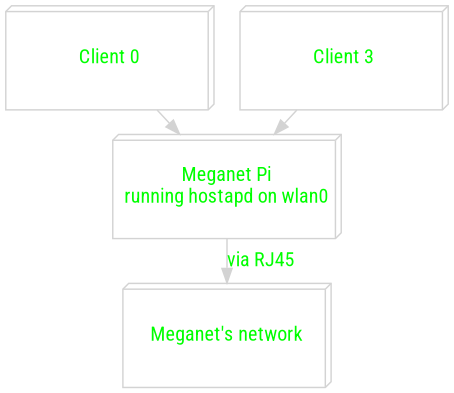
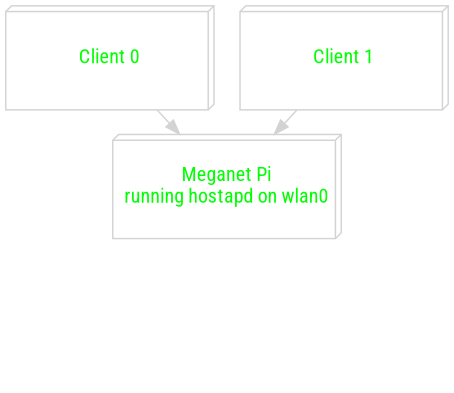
(344, 58) -> (344, 58)
(227, 335) -> none
